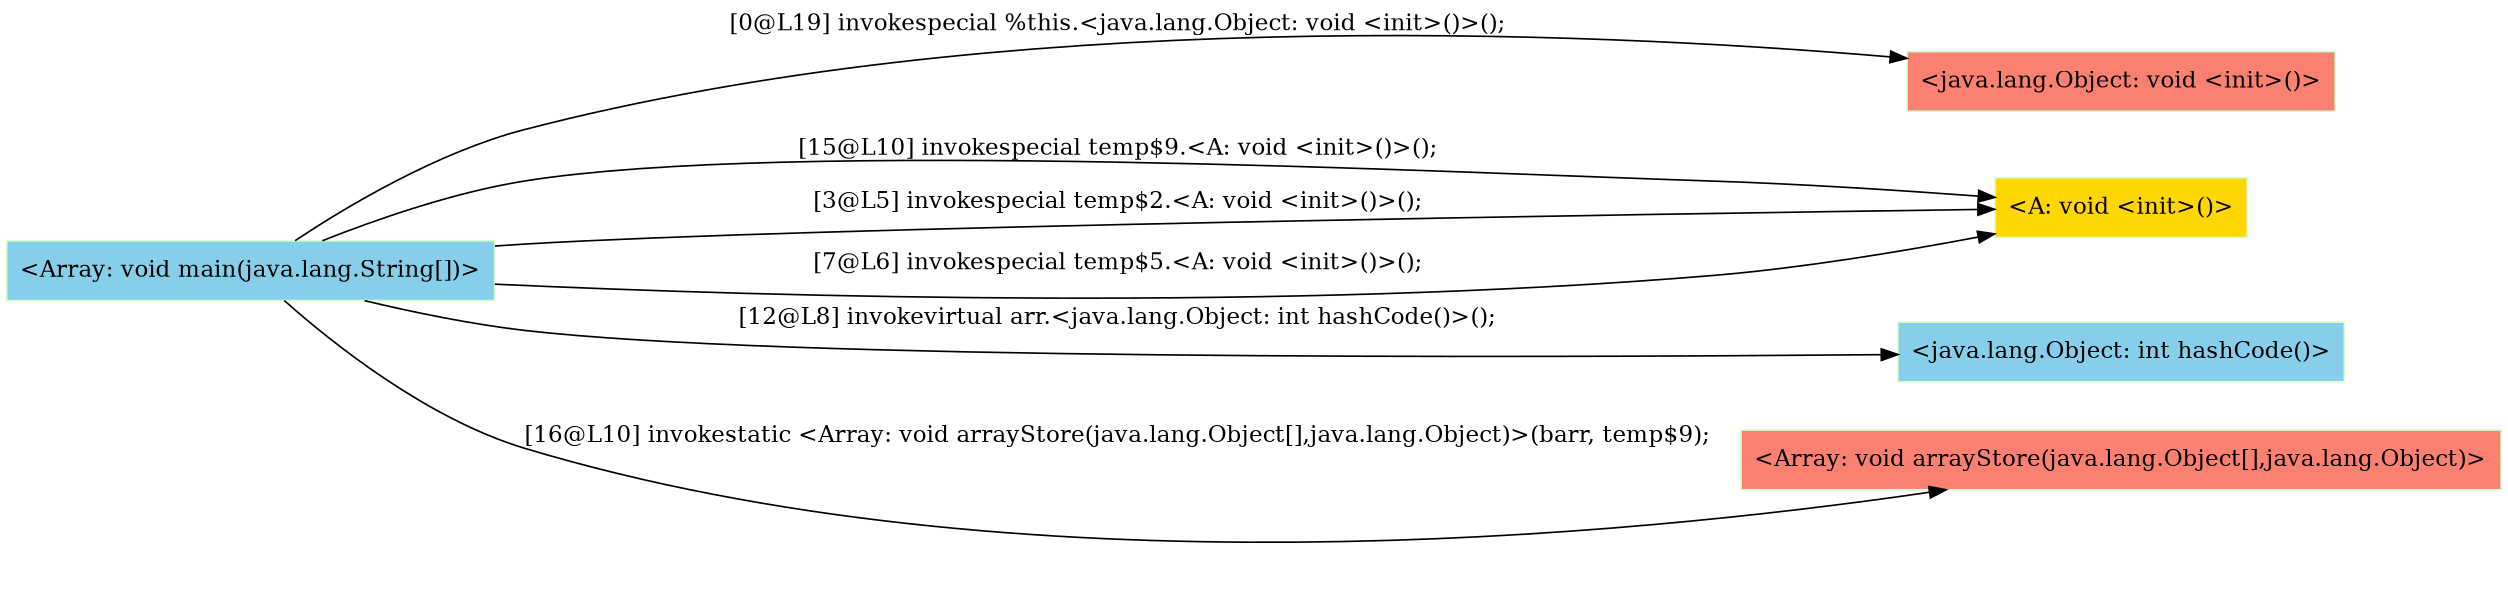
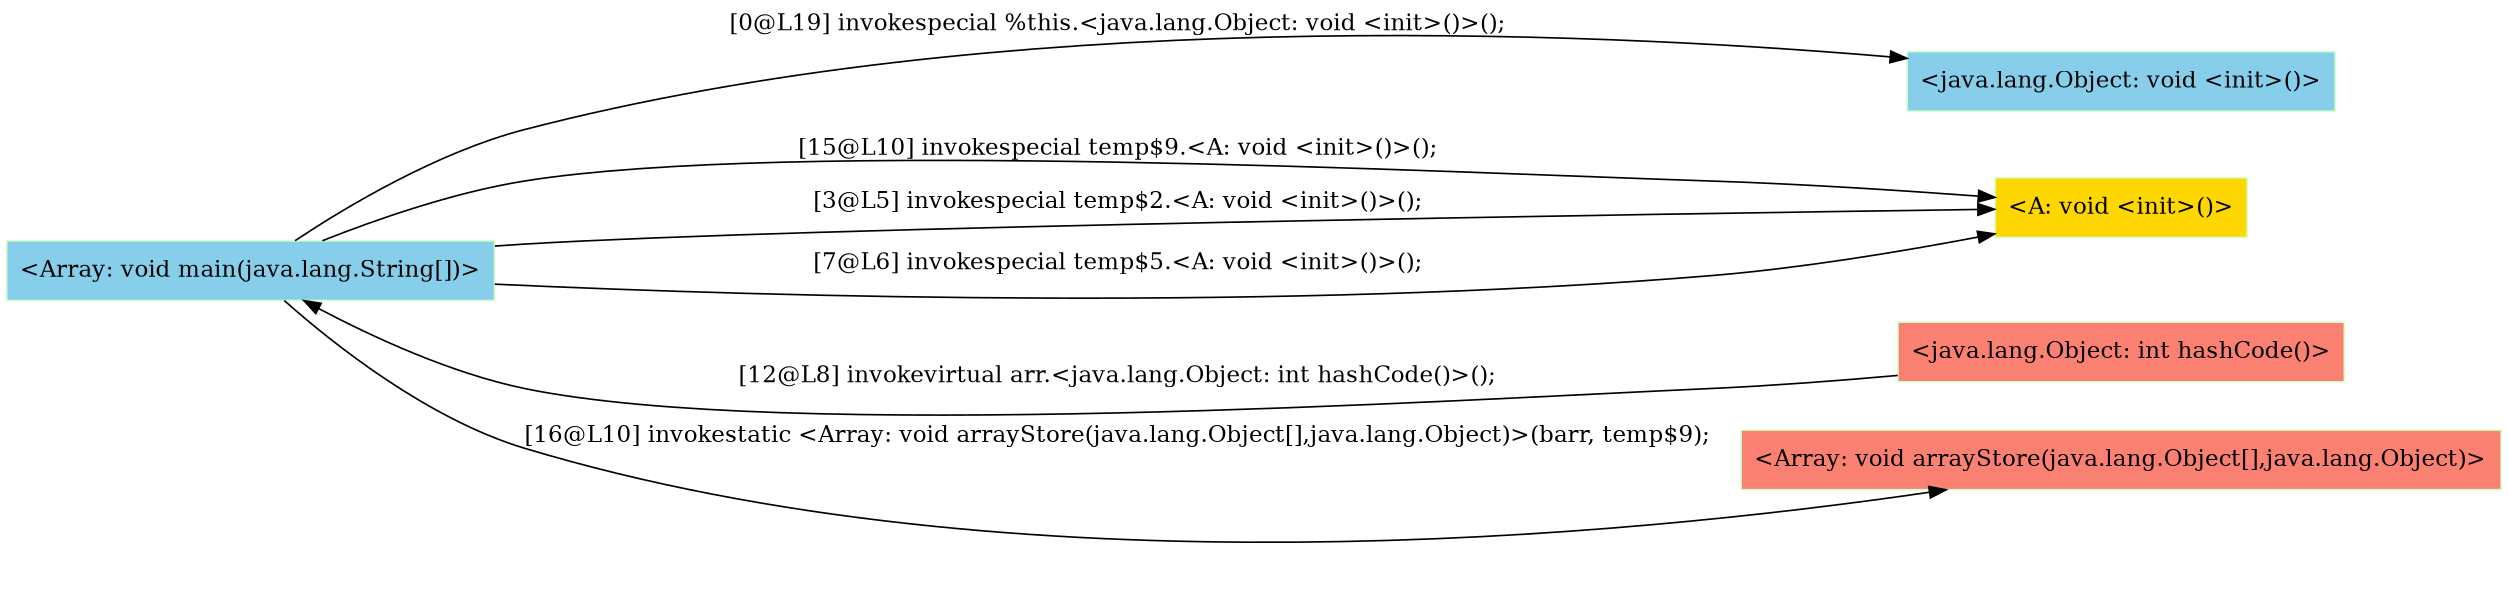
(2121, 81) -> (2121, 81)
(2121, 352) -> (2121, 352)
(1121, 354) -> (1100, 413)
